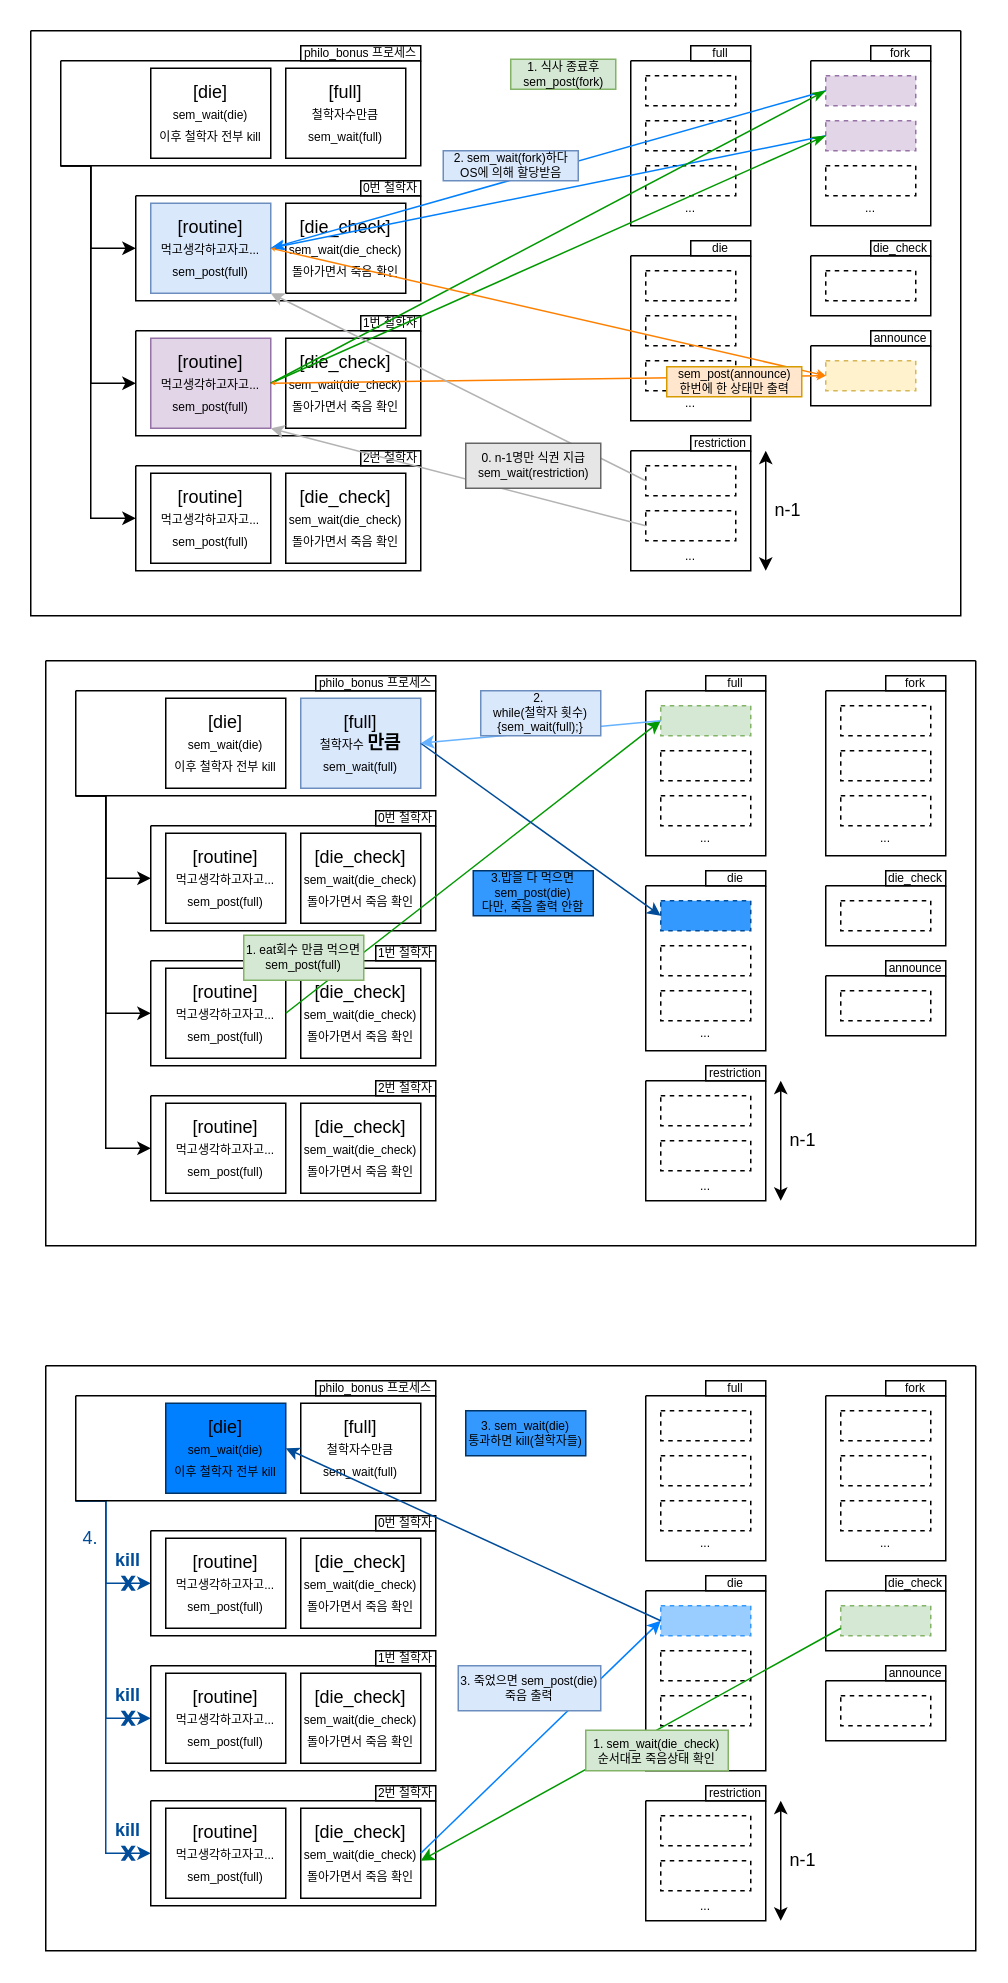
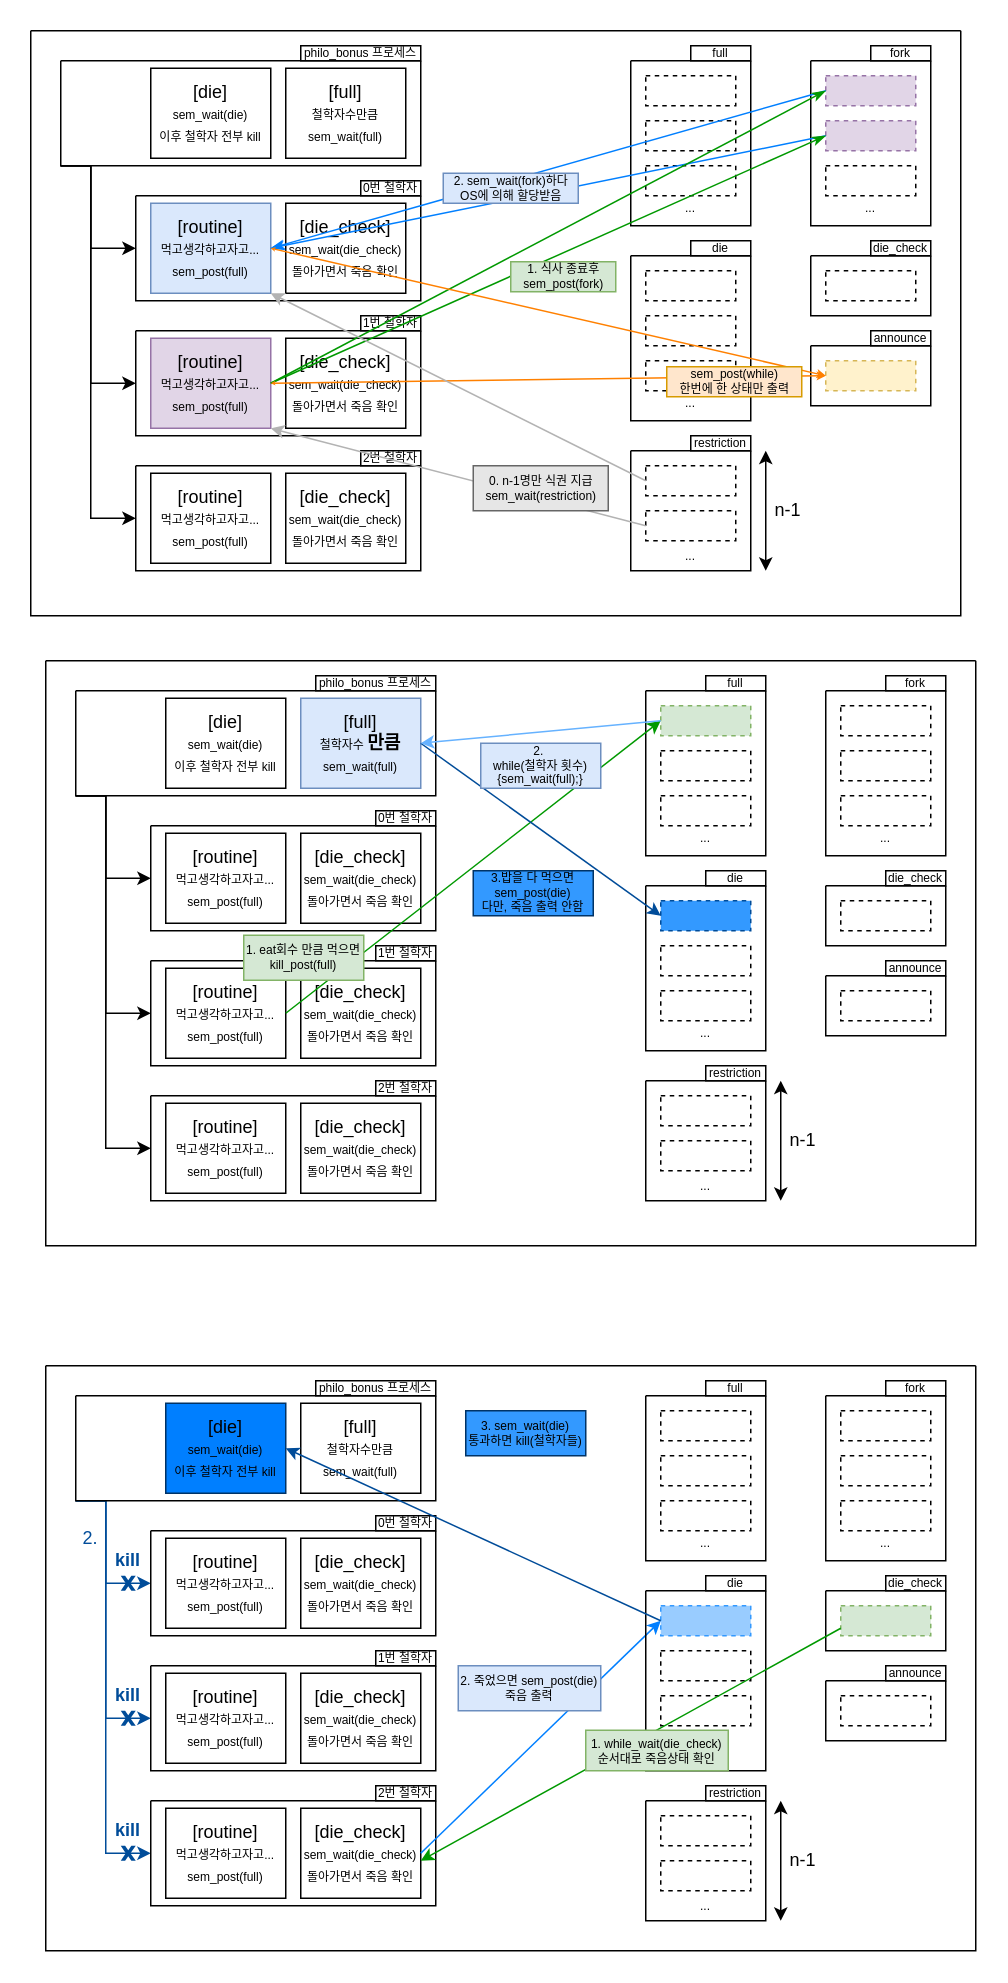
(563, 74) -> (563, 277)
(511, 166) -> (511, 188)
(735, 382) -> (735, 382)
(533, 466) -> (541, 488)
(541, 713) -> (541, 766)
(304, 958) -> (304, 958)
(91, 1538) -> (91, 1538)
(530, 1688) -> (530, 1688)
(657, 1751) -> (657, 1751)
